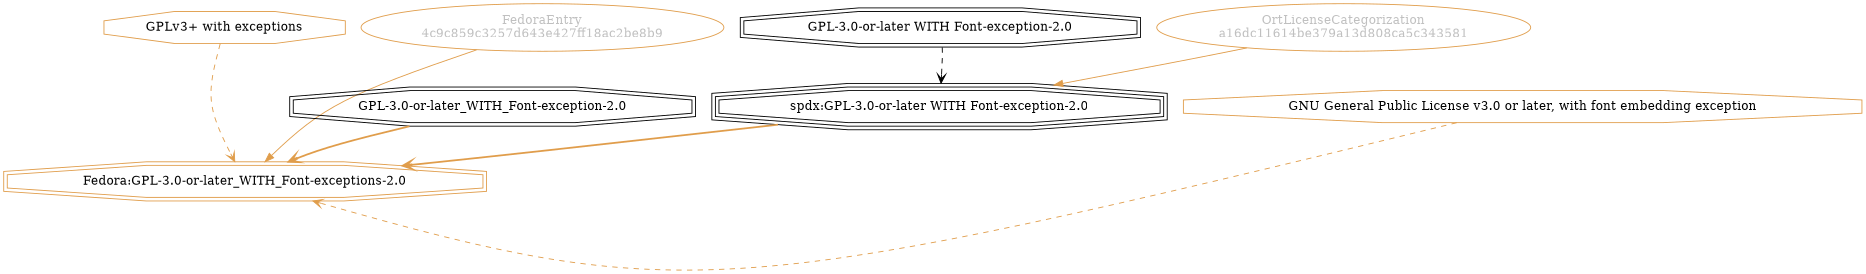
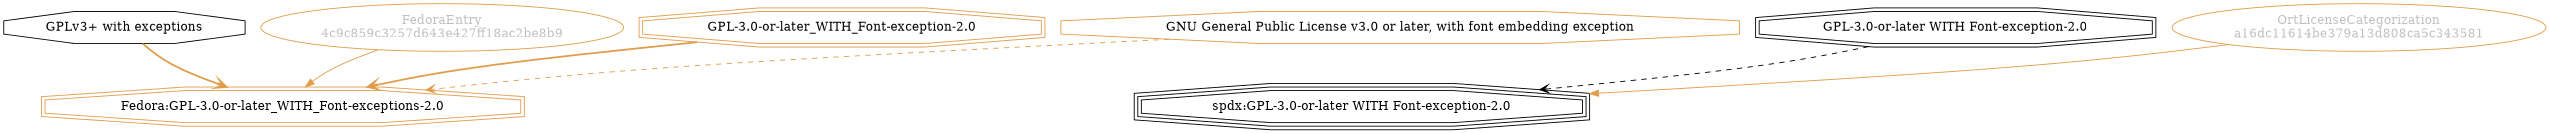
(225, 27) -> (124, 27)
(211, 100) -> (178, 68)
(493, 107) -> (842, 27)
(595, 145) -> none
